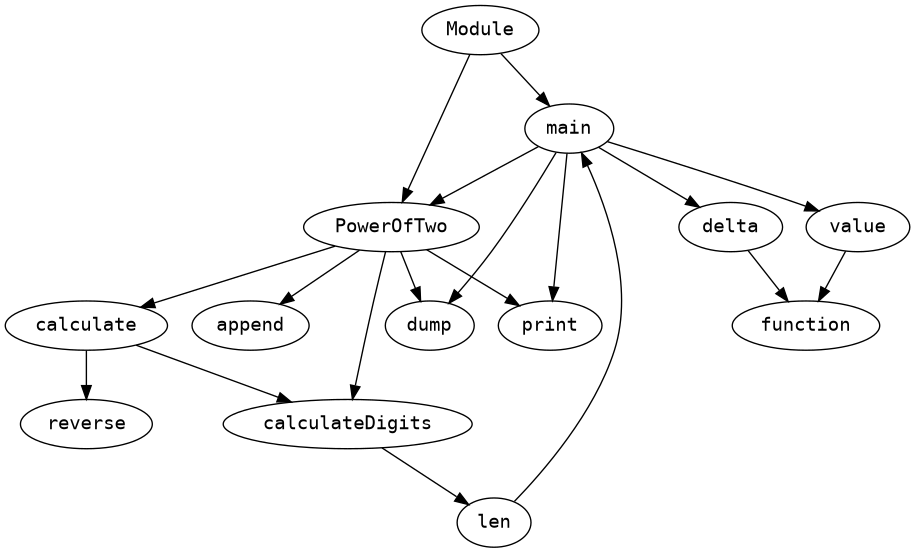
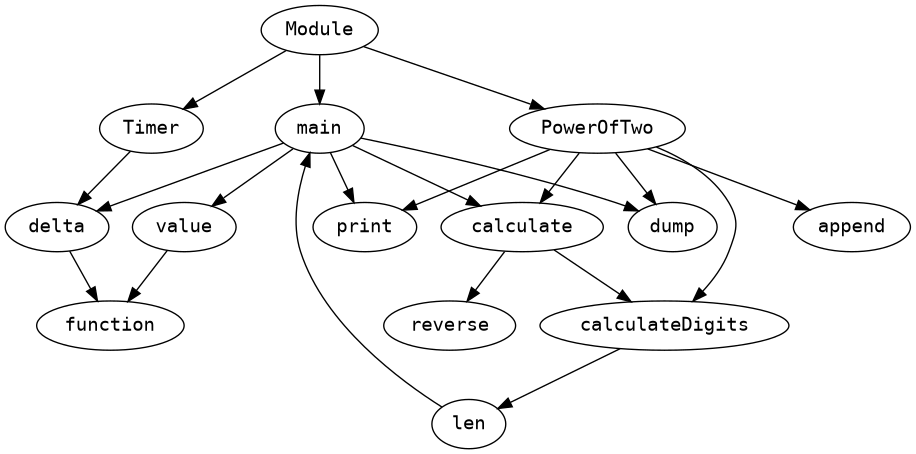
none -> (151, 129)
(490, 172) -> (410, 173)
